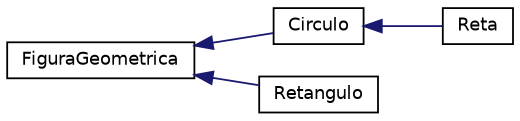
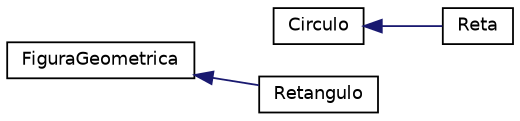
(243, 38) -> none
